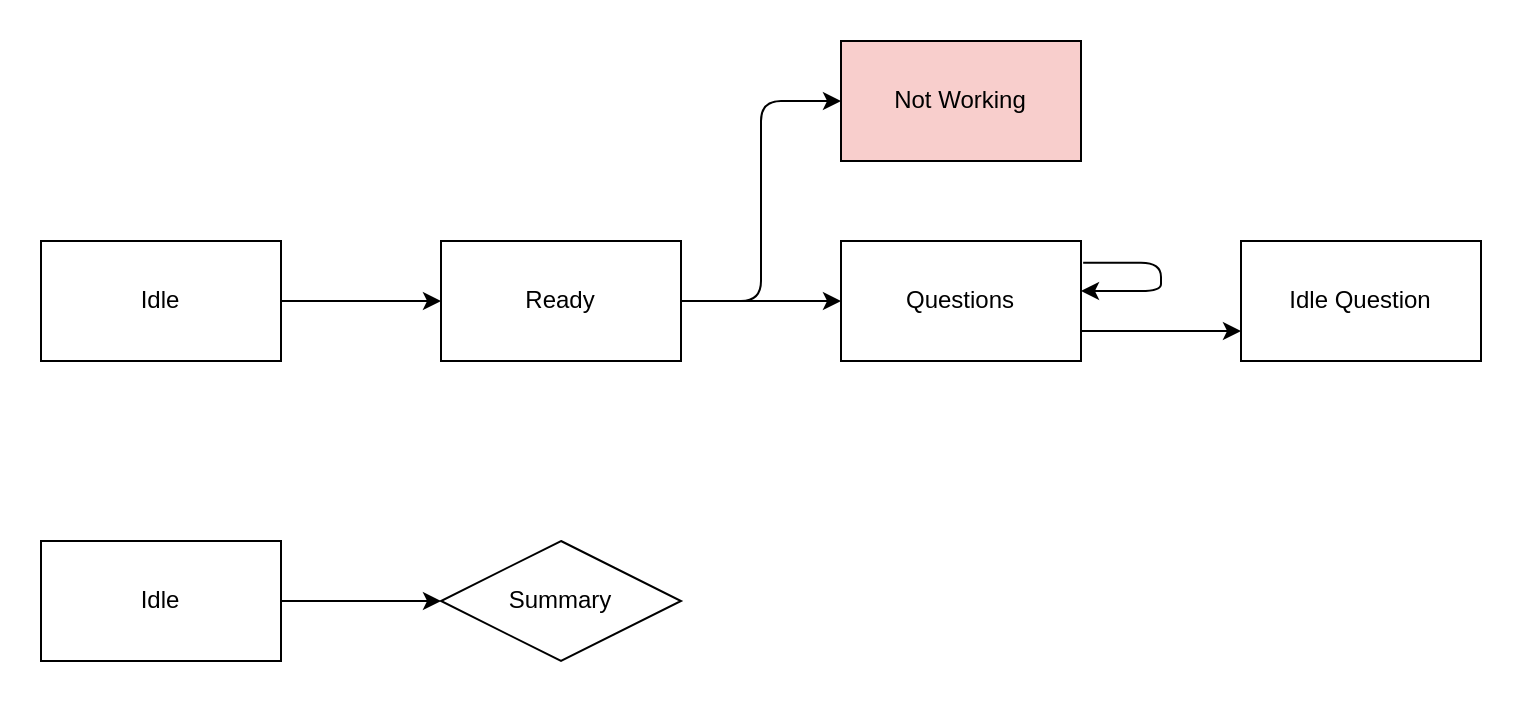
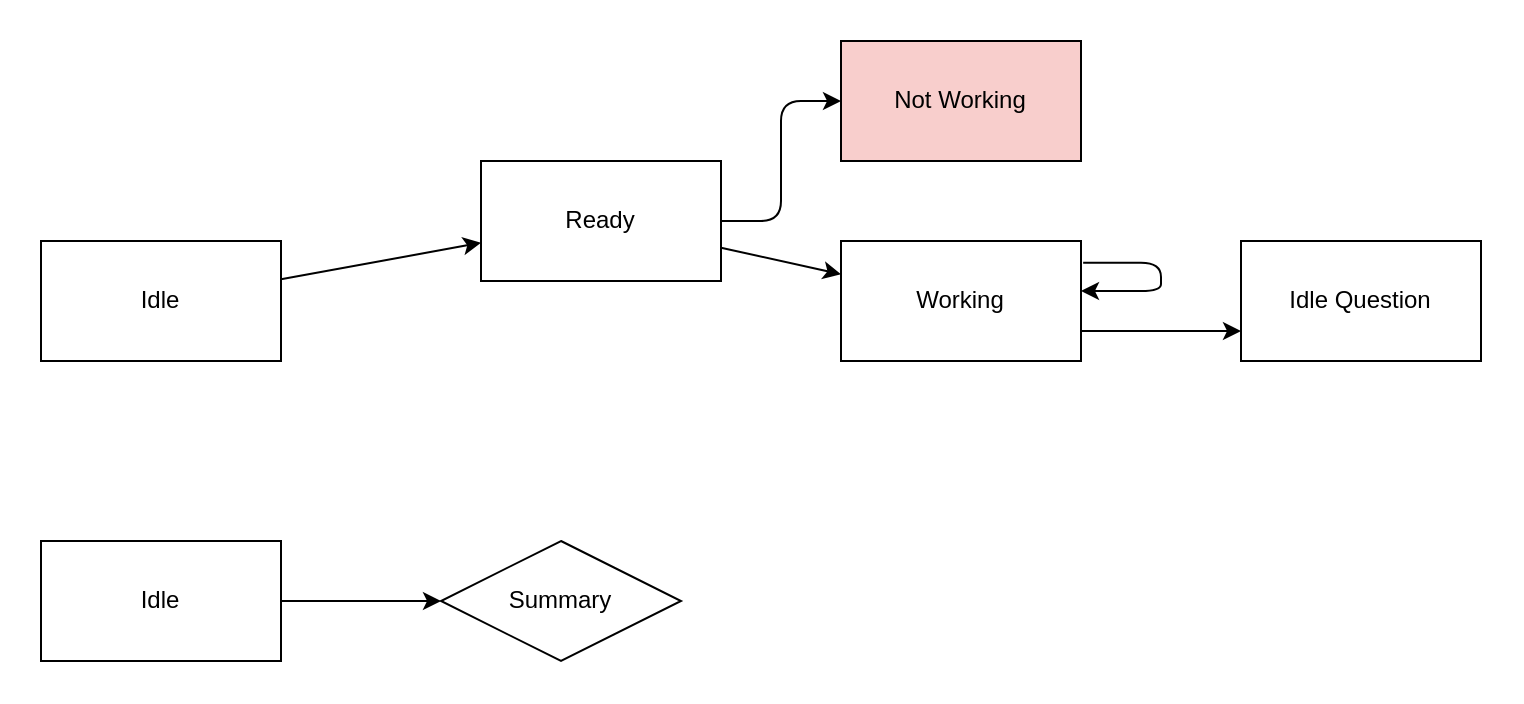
(561, 301) -> (601, 221)
(961, 301) -> (961, 301)
